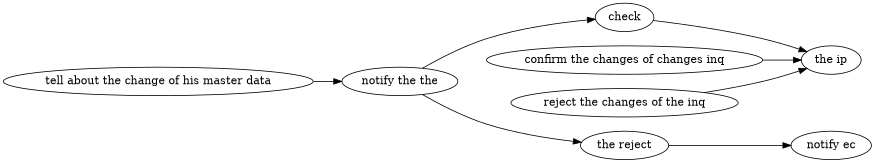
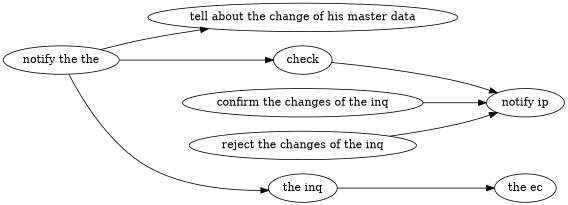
(625, 60) -> (303, 103)
(831, 60) -> (525, 103)
(324, 81) -> (150, 38)
(625, 145) -> (303, 188)
(831, 145) -> (525, 188)
